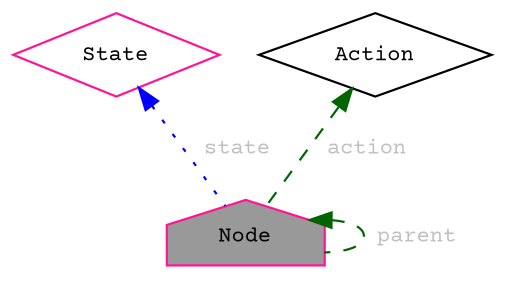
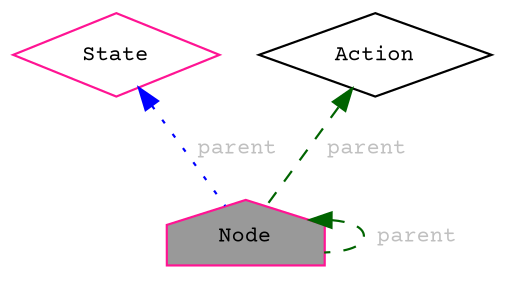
(232, 148) -> (232, 148)
(361, 148) -> (361, 148)
